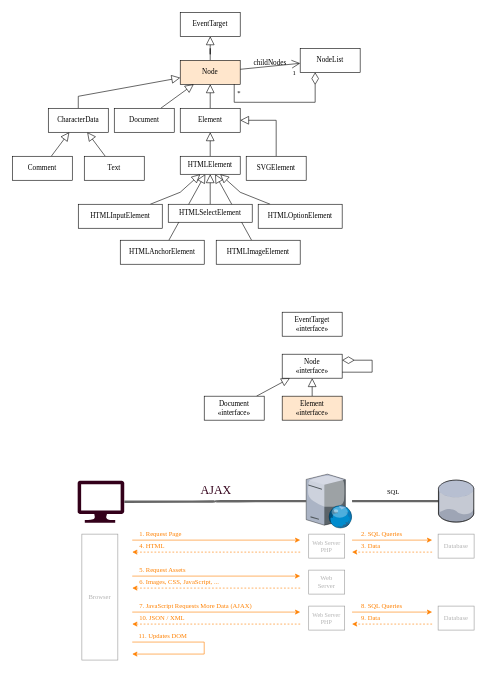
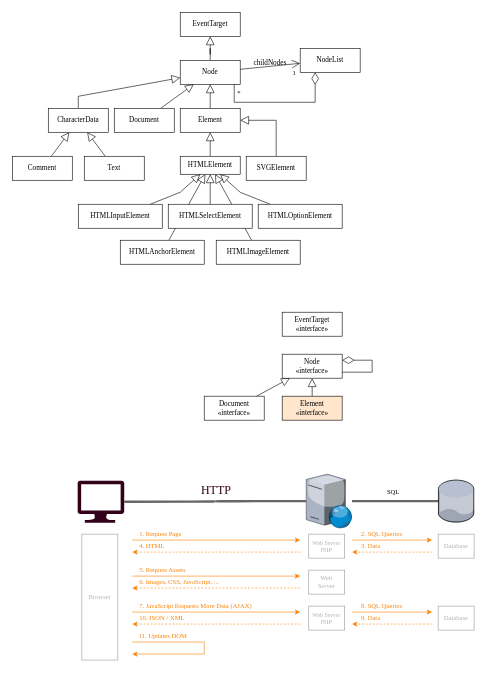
(210, 72) -> (210, 72)
(210, 213) -> (210, 216)
(216, 490) -> (216, 490)
